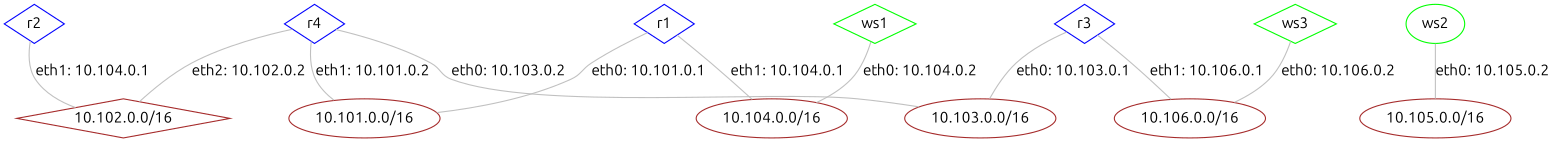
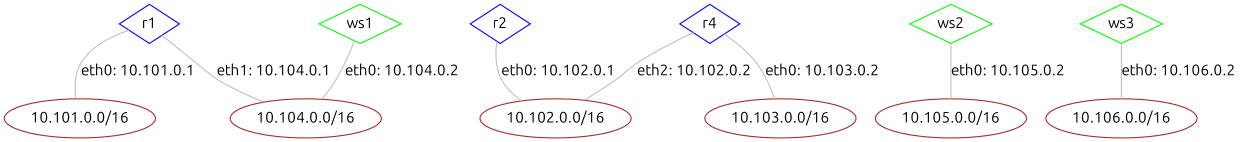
(1085, 24) -> none
(1435, 24) -> (951, 24)
(93, 71) -> (559, 71)
(314, 74) -> none
(123, 118) -> (556, 118)
